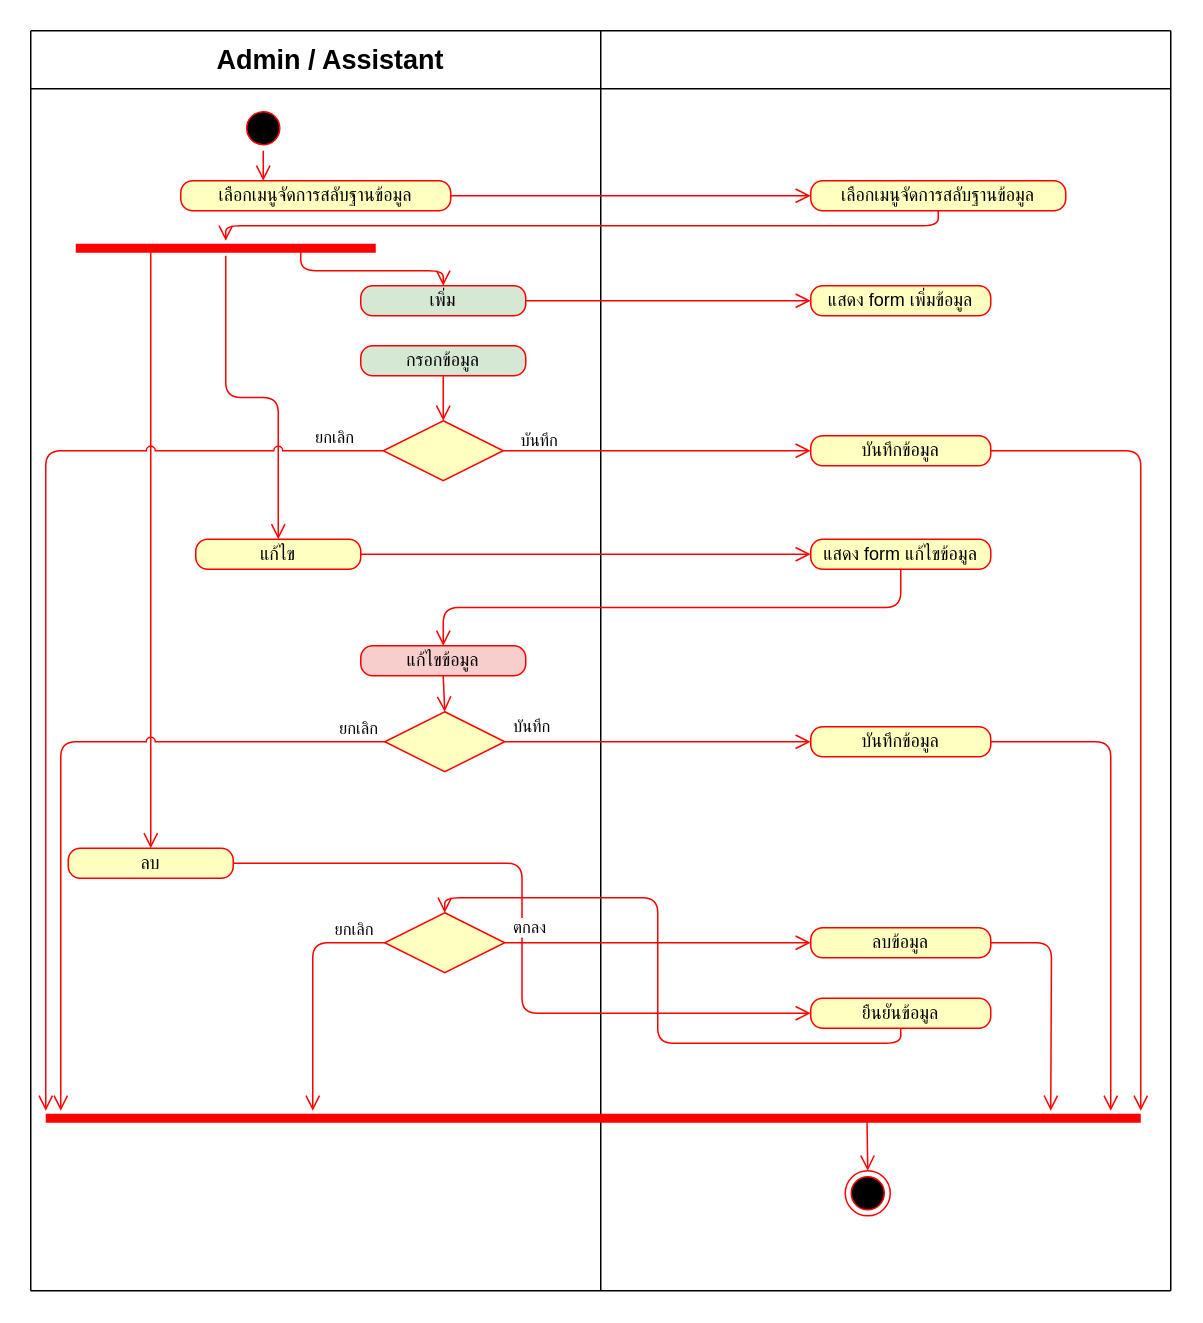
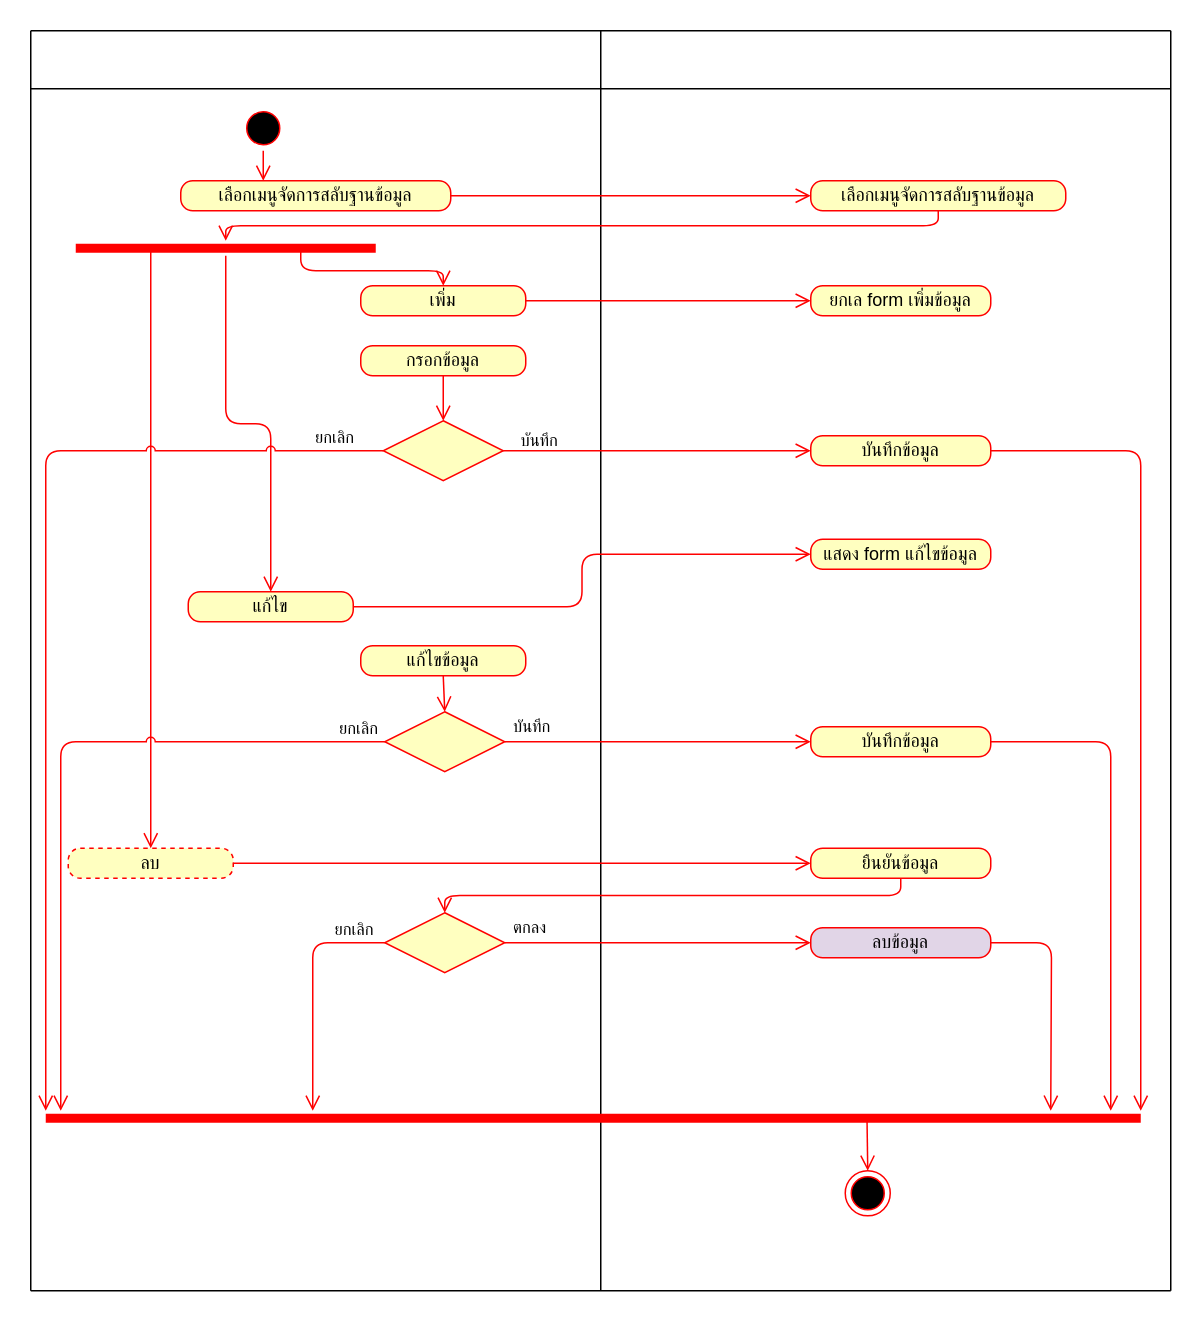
(331, 61) -> none
(443, 301) -> (443, 301)
(901, 301) -> (901, 301)
(443, 361) -> (443, 361)
(278, 554) -> (271, 607)
(752, 608) -> none
(443, 661) -> (443, 661)
(151, 863) -> (151, 863)
(901, 943) -> (901, 943)
(901, 1013) -> (901, 863)
